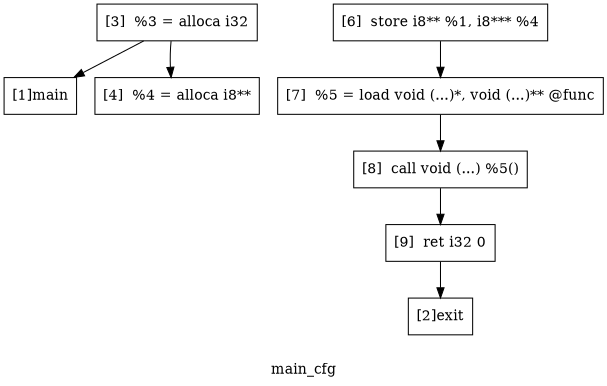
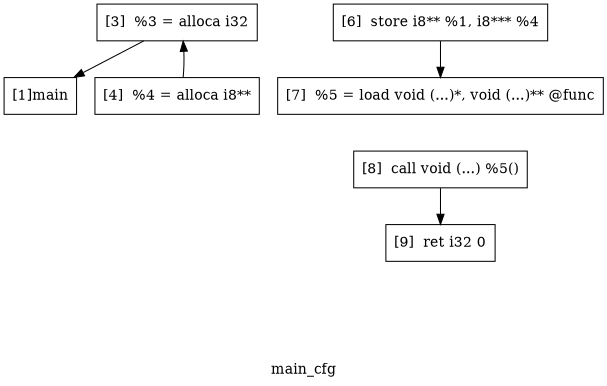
(170, 54) -> (184, 64)
(440, 128) -> none
(440, 316) -> none
